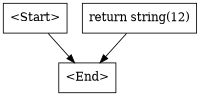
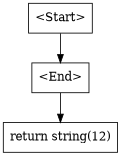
(116, 45) -> (60, 104)
